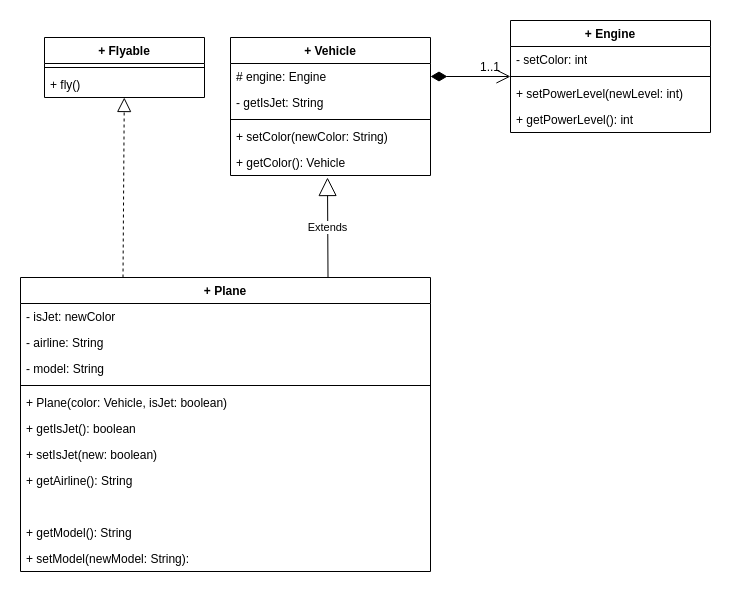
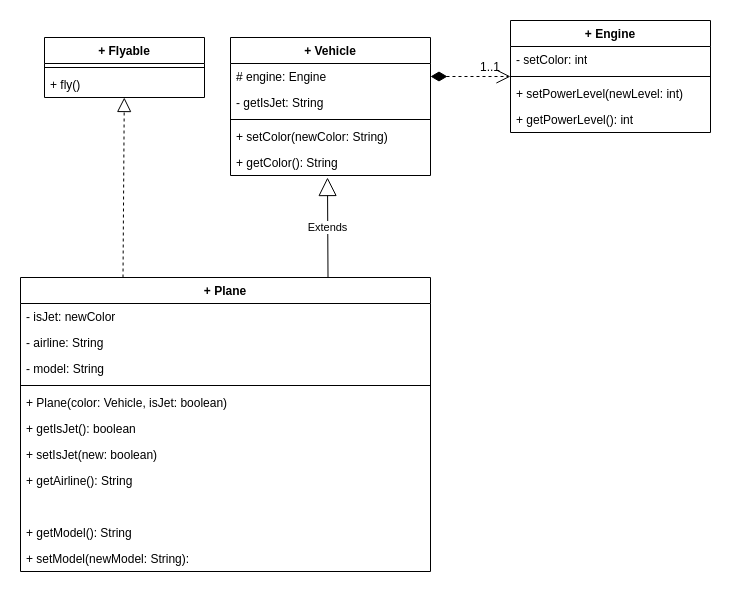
(477, 77) -> (477, 77)
(298, 164) -> (296, 164)
